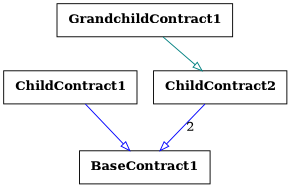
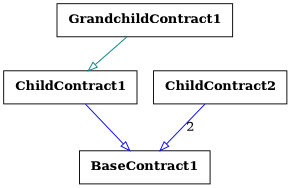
(179, 51) -> (111, 51)
